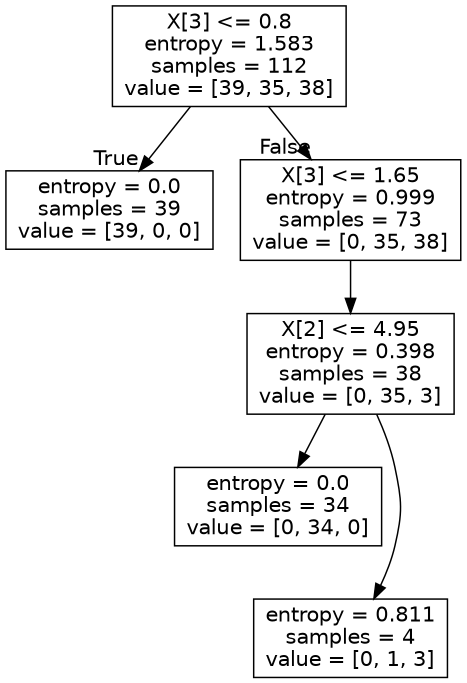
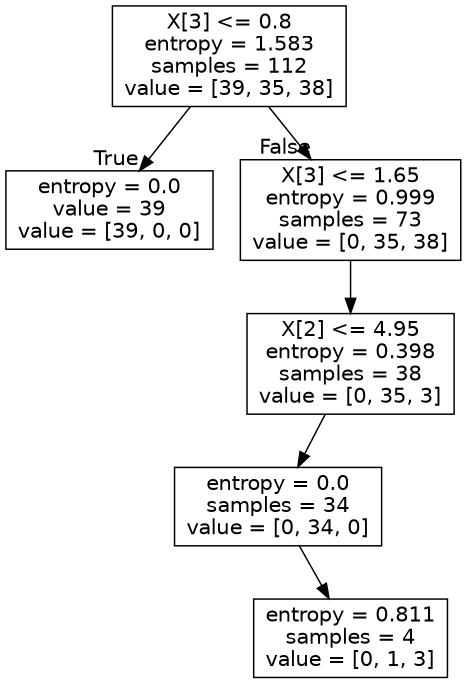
(109, 210) -> (109, 210)
(400, 500) -> (311, 566)
